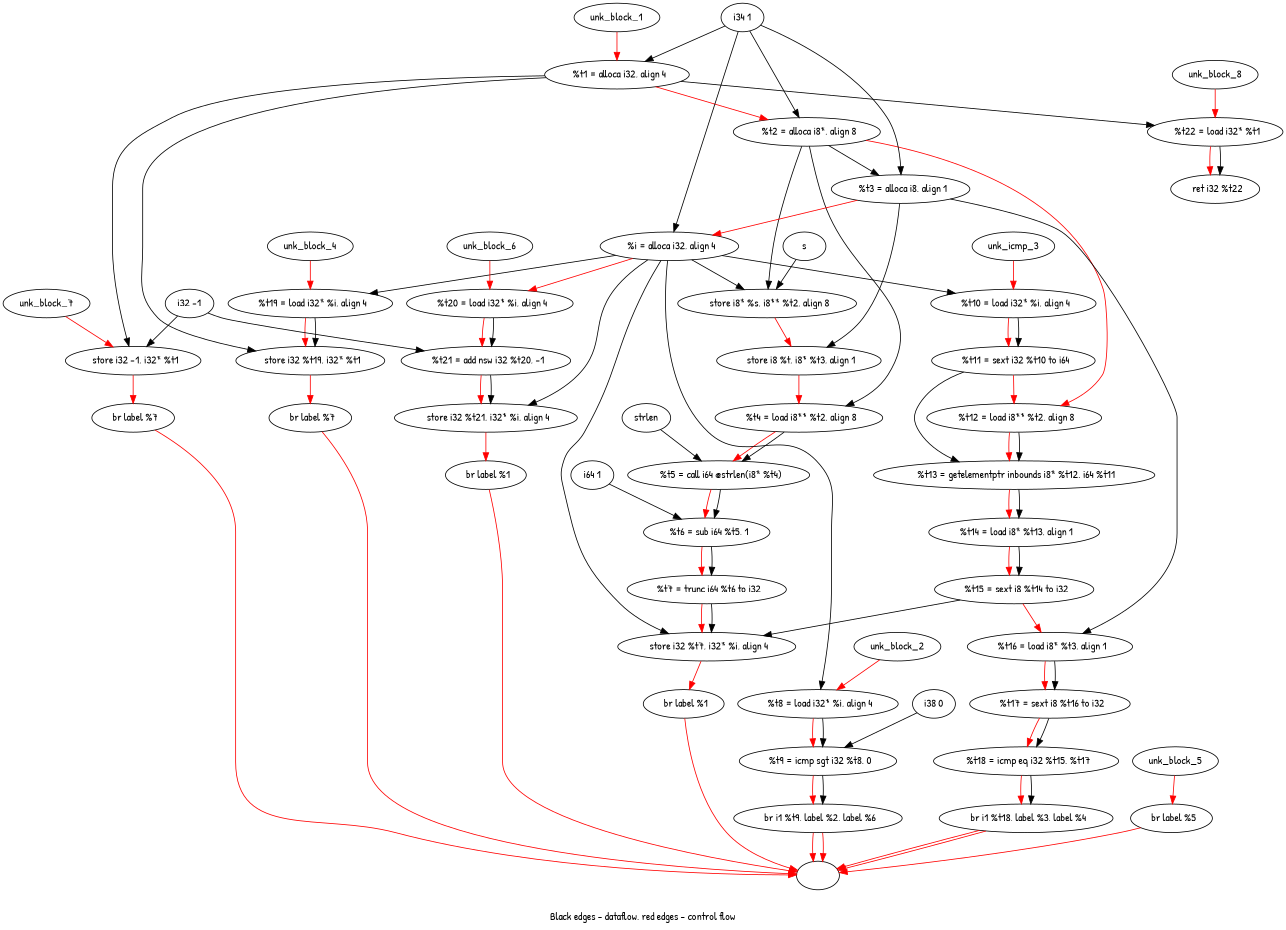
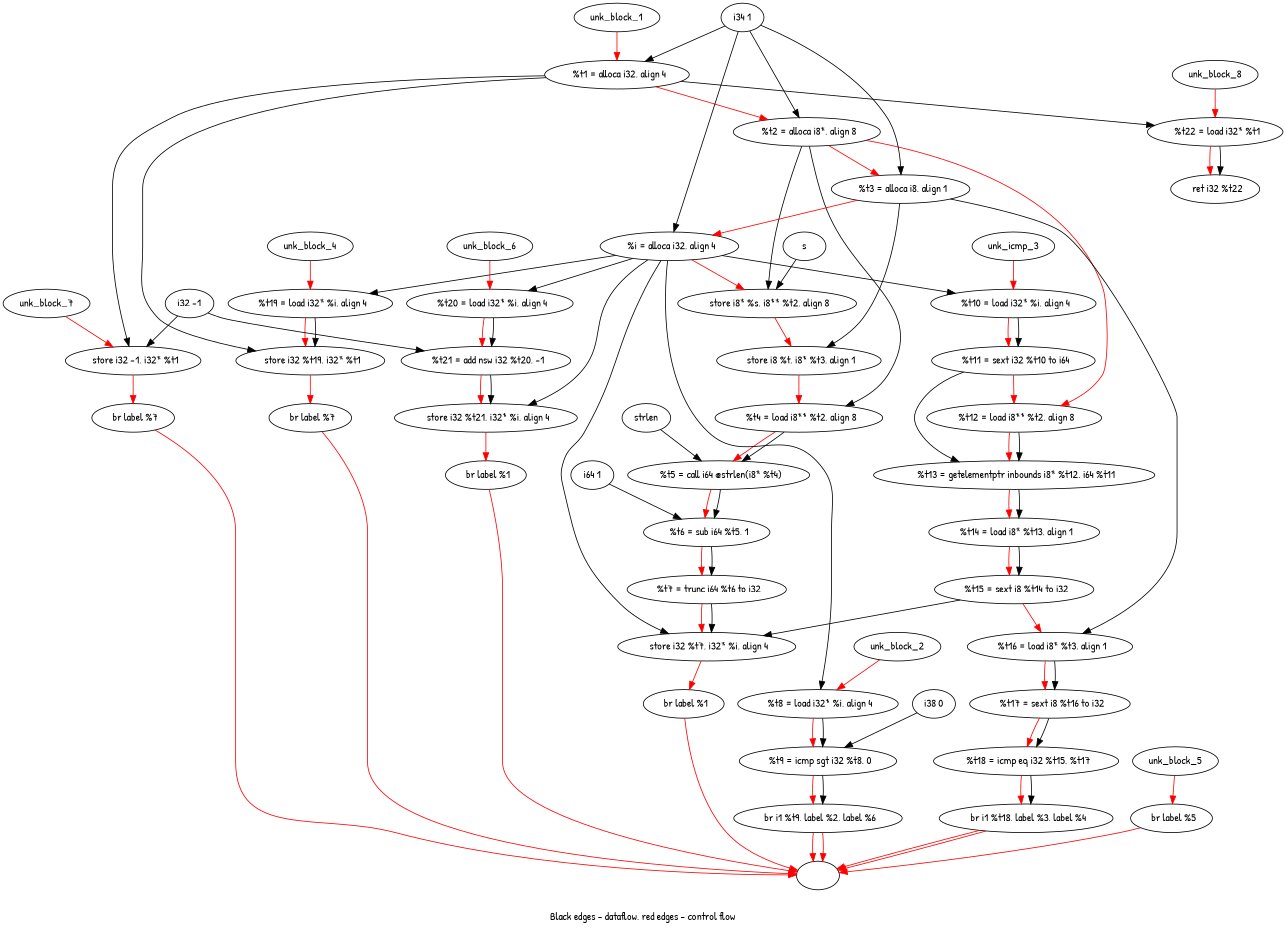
(850, 158) -> (850, 158)
(584, 273) -> (584, 273)
(715, 273) -> (715, 273)
